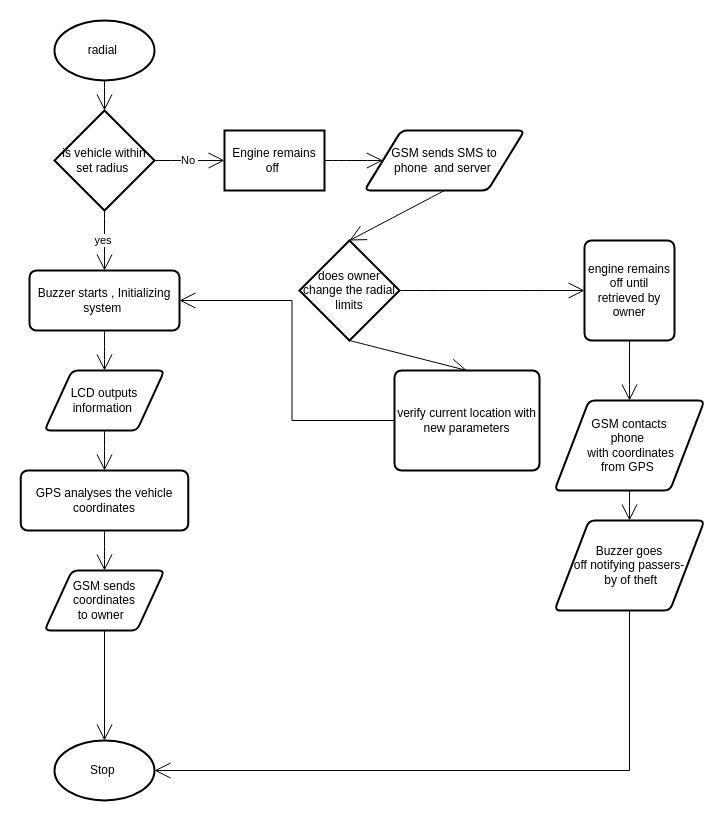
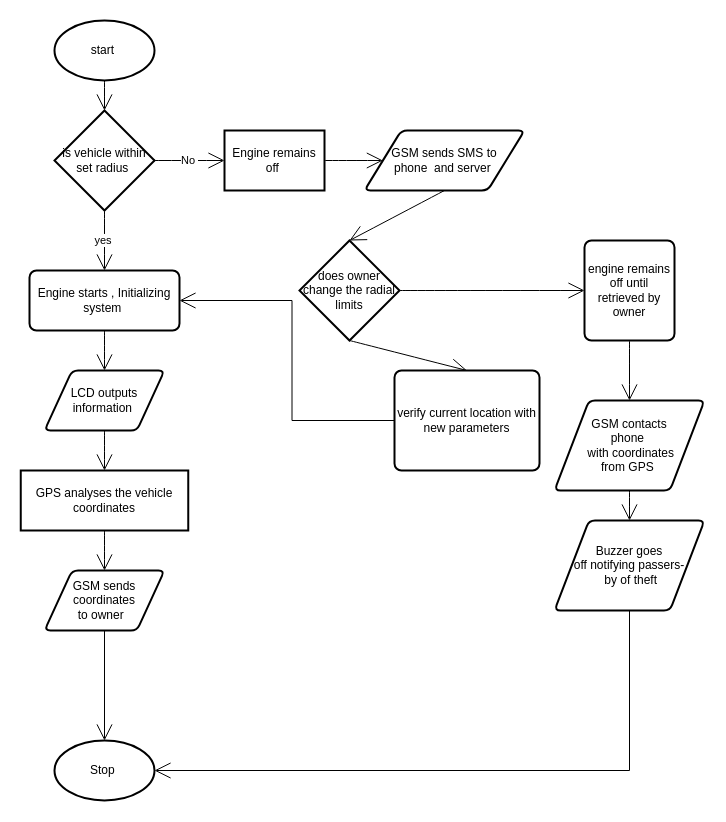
(105, 51) -> (105, 51)
(105, 301) -> (105, 301)
(105, 501) -> (105, 501)
